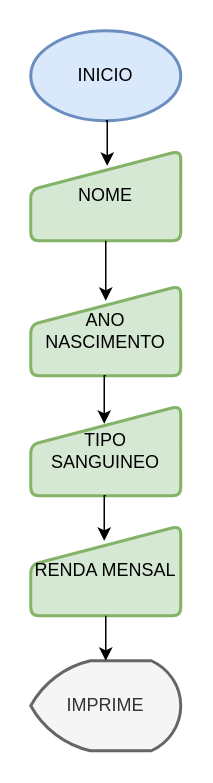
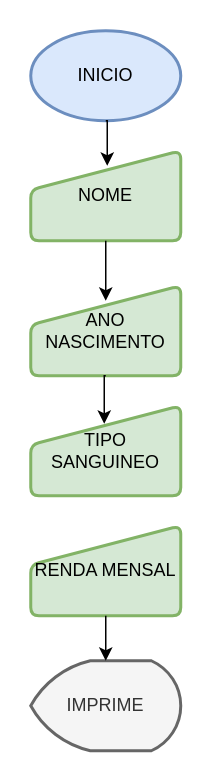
(104, 513) -> none
